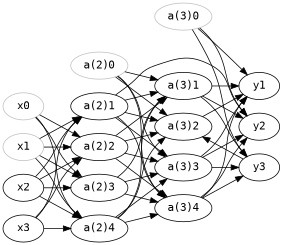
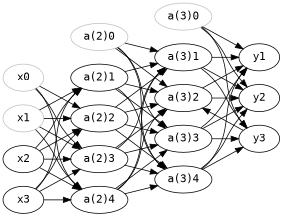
(190, 58) -> (221, 98)
none -> (138, 131)
none -> (56, 182)
